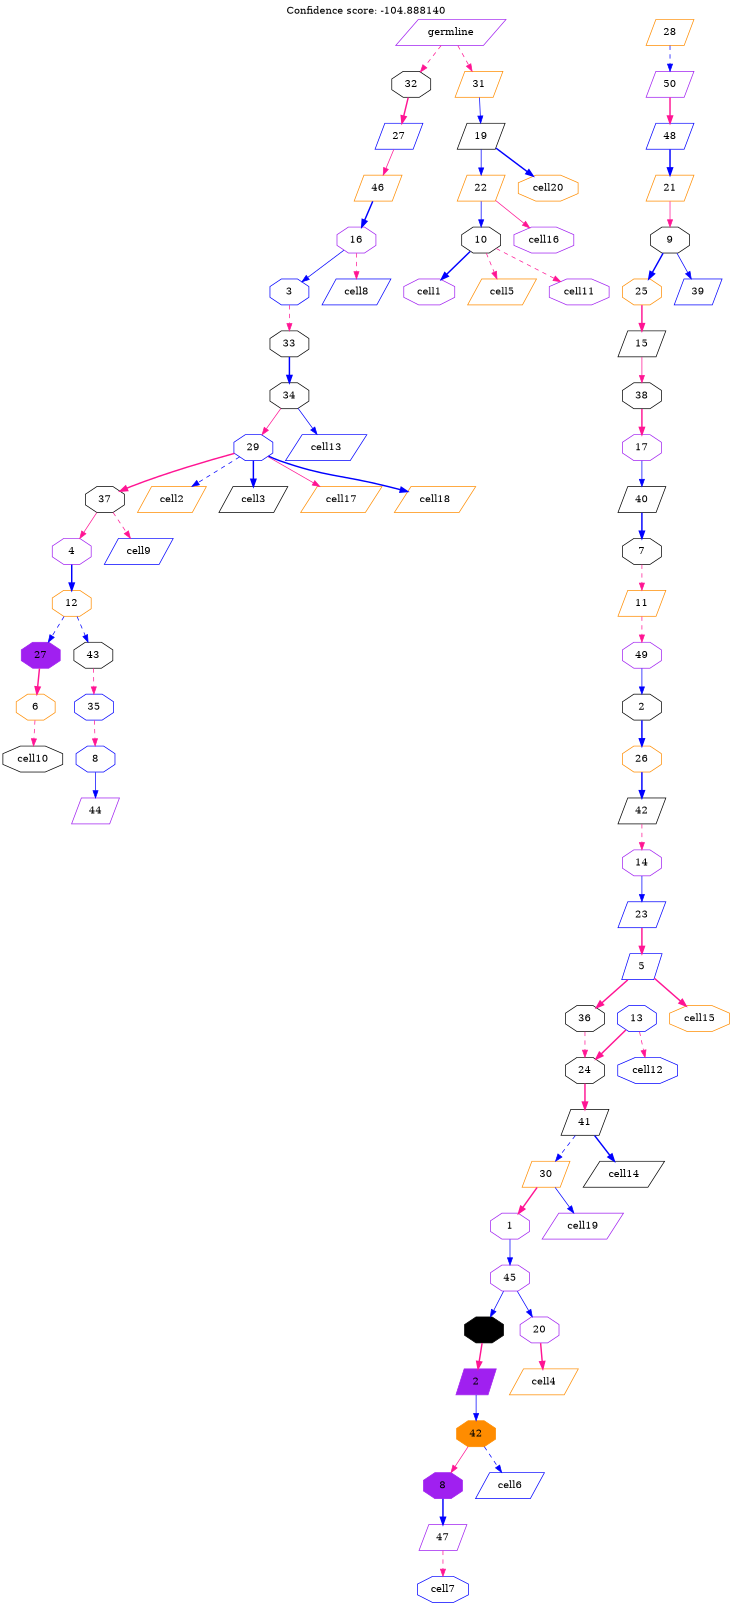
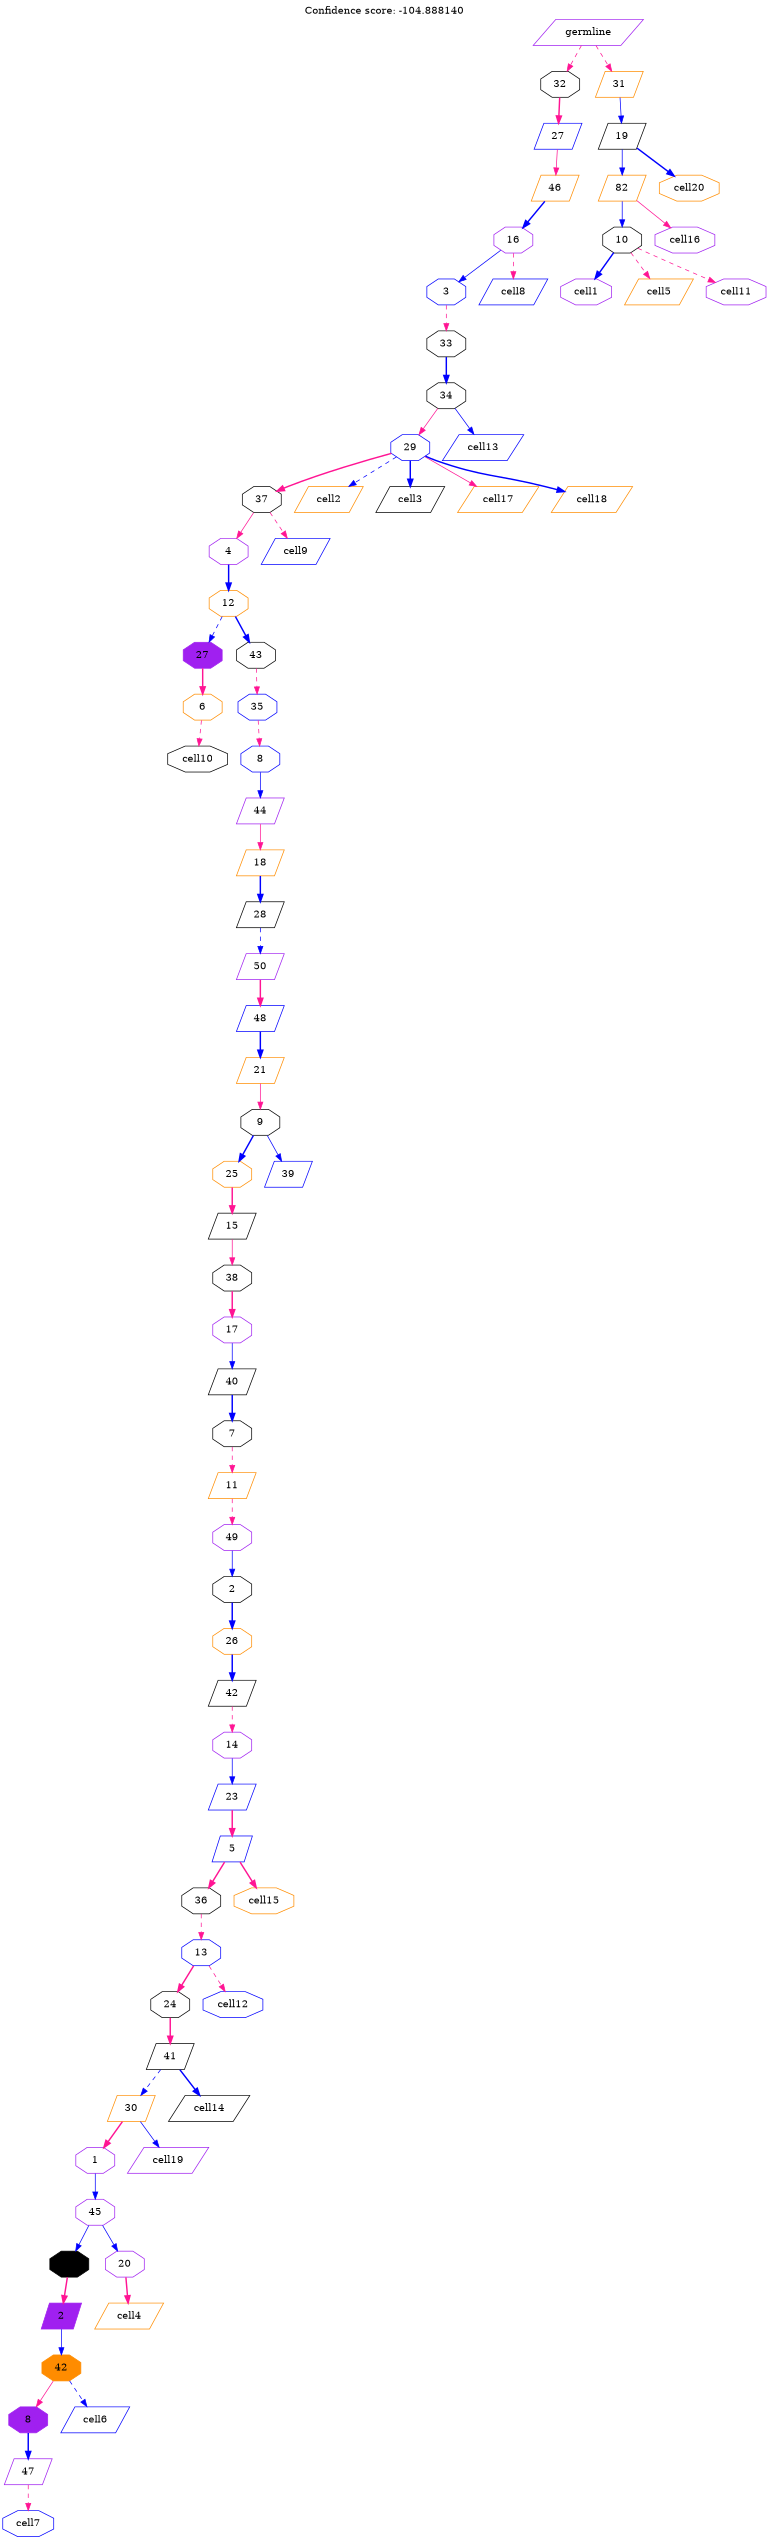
(670, 32) -> (260, 915)
(481, 188) -> (622, 188)
(81, 626) -> (241, 626)
none -> (260, 863)
(585, 1041) -> (201, 1923)
